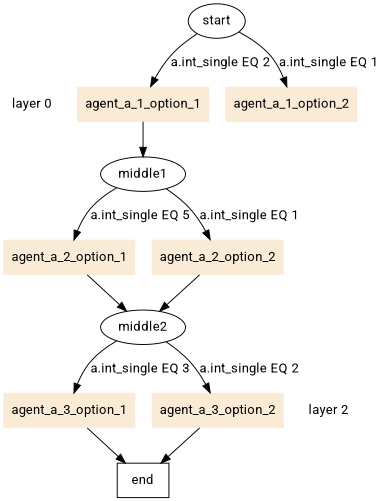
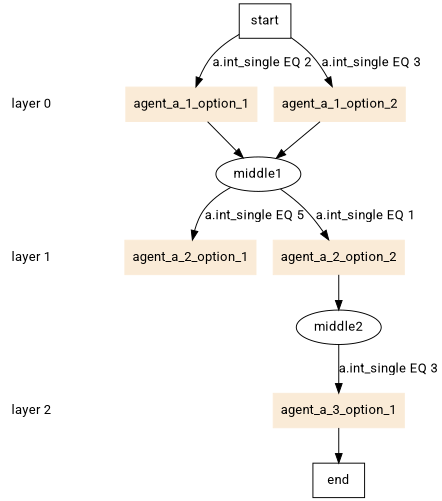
(217, 21) -> (265, 21)
(329, 63) -> (371, 63)
none -> (302, 137)
none -> (32, 257)
(103, 290) -> none
(218, 411) -> none
